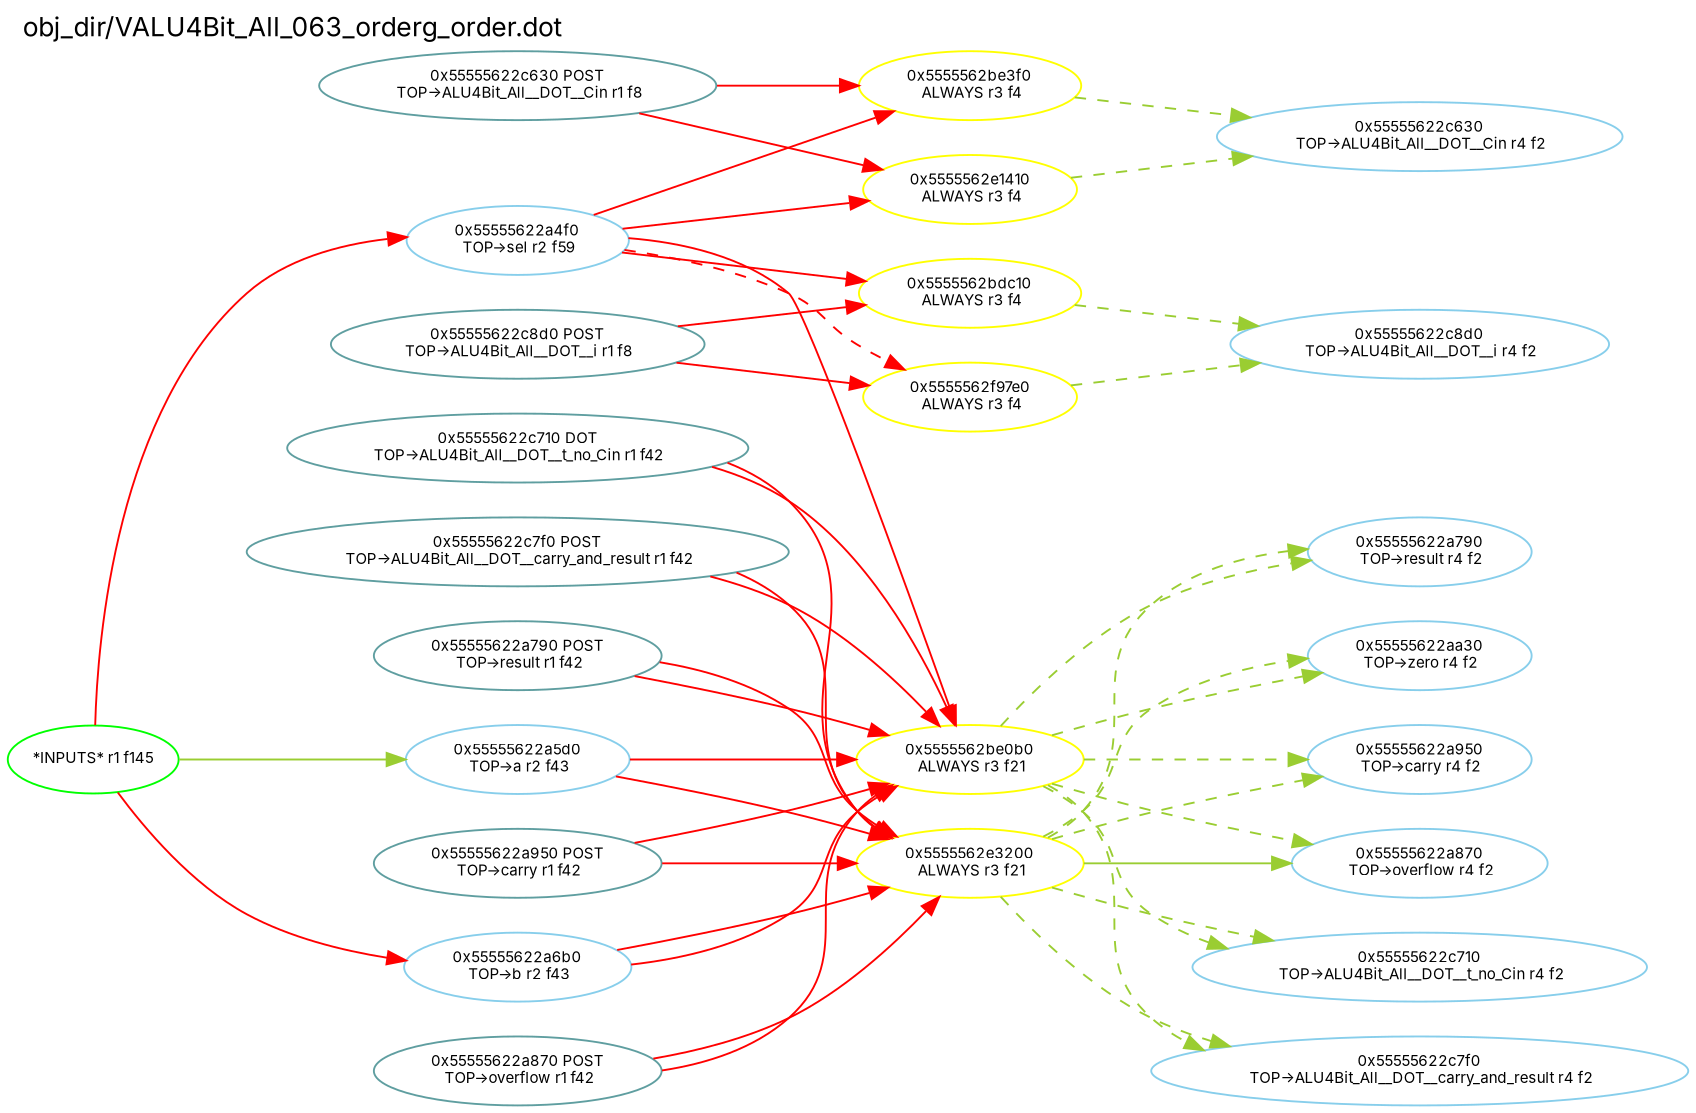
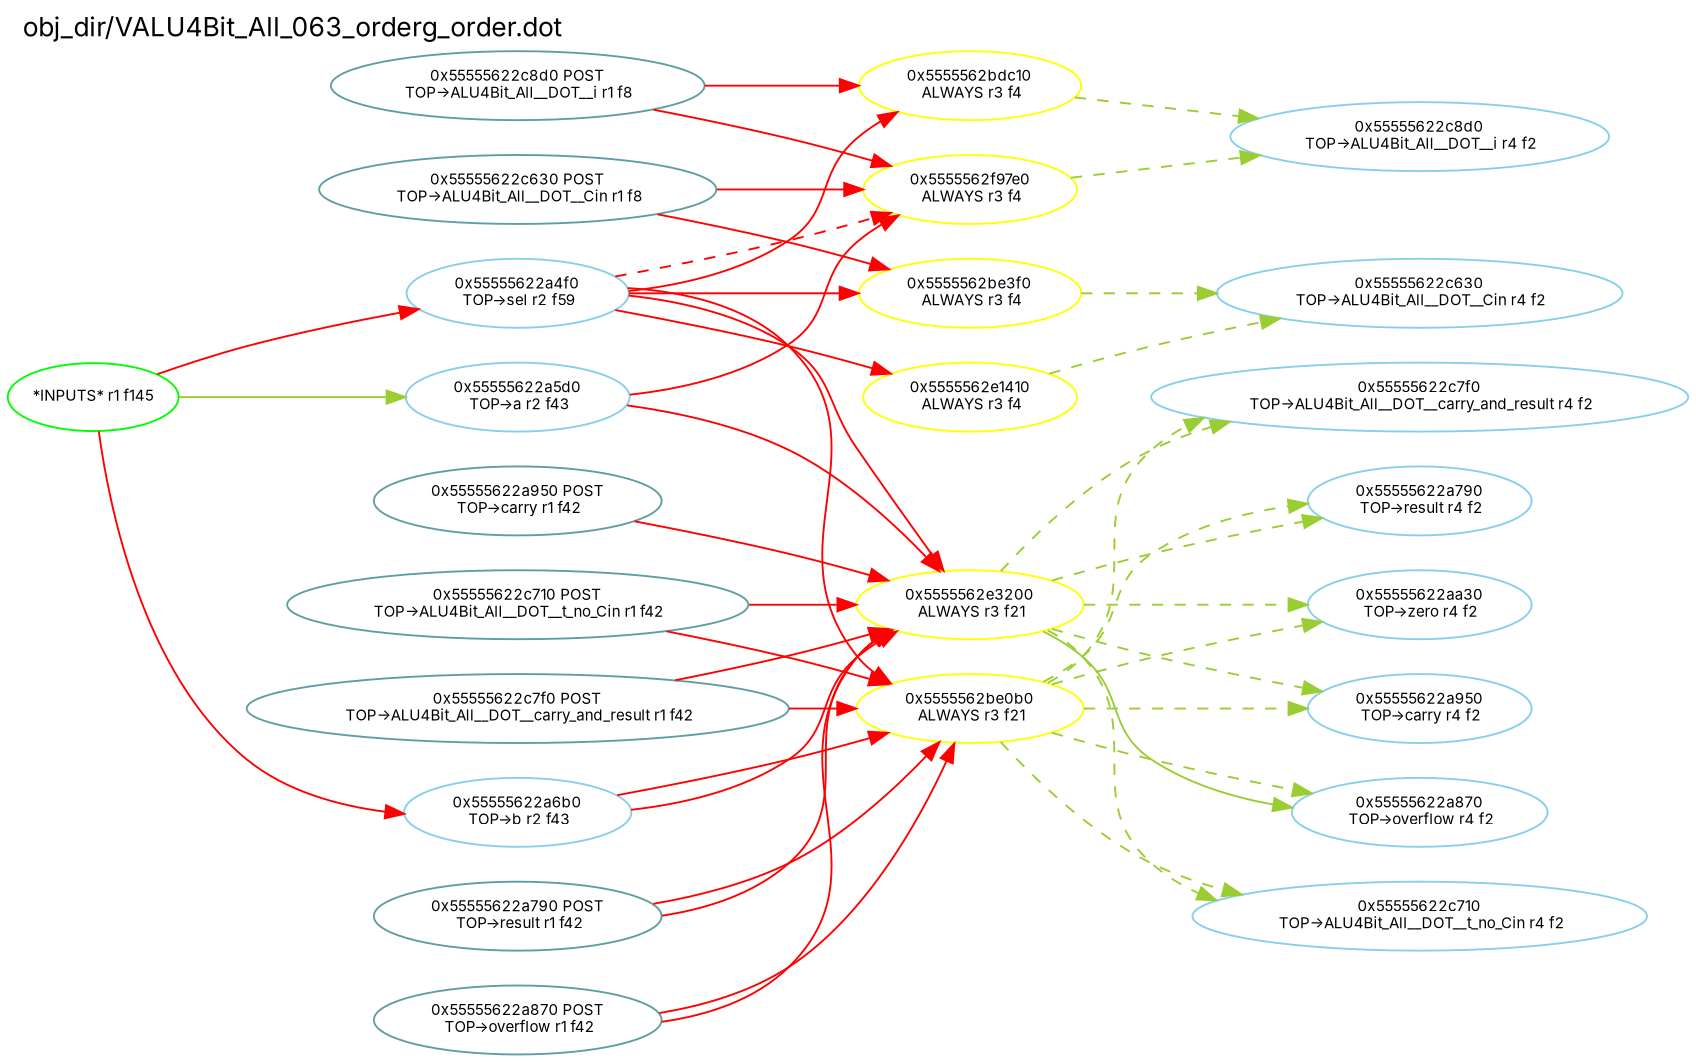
(751, 139) -> (781, 189)
none -> (842, 423)
(518, 448) -> (518, 605)
(733, 760) -> (769, 356)
(753, 819) -> none
